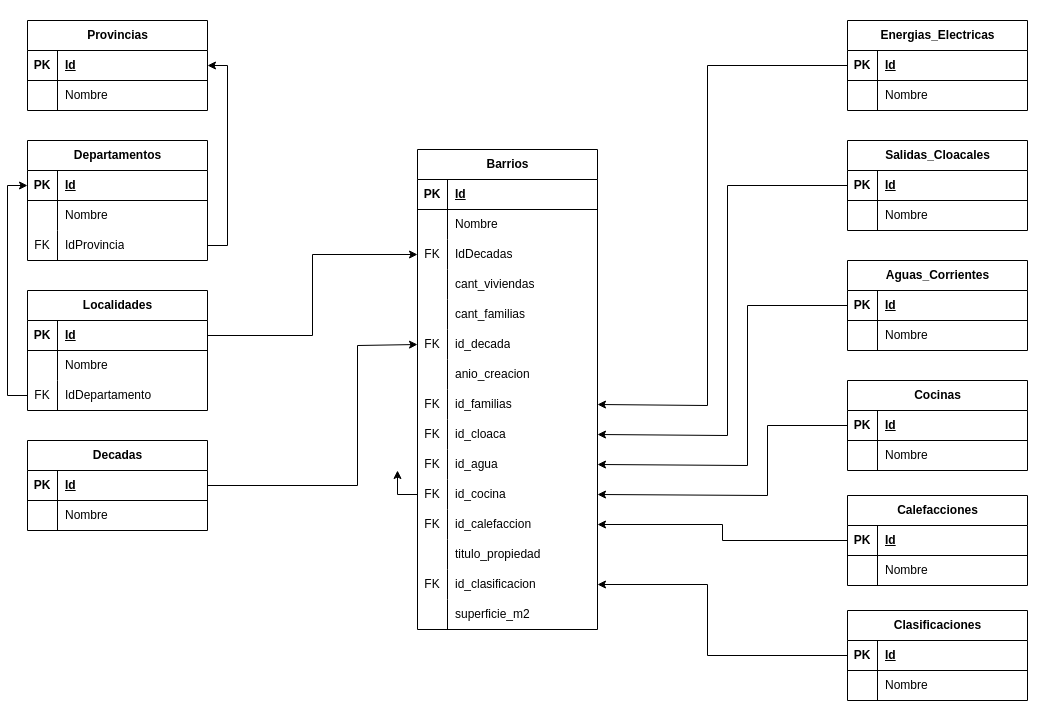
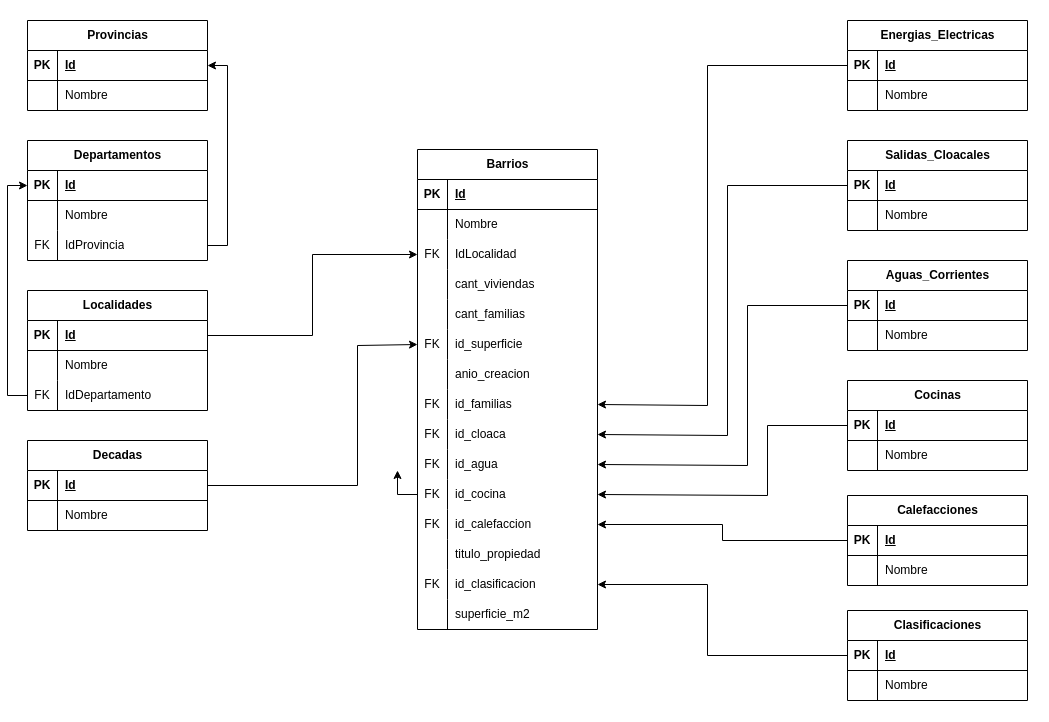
(486, 255) -> (489, 255)
(484, 345) -> (495, 345)
